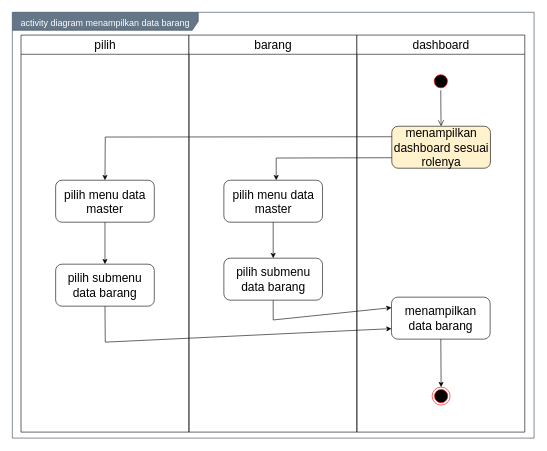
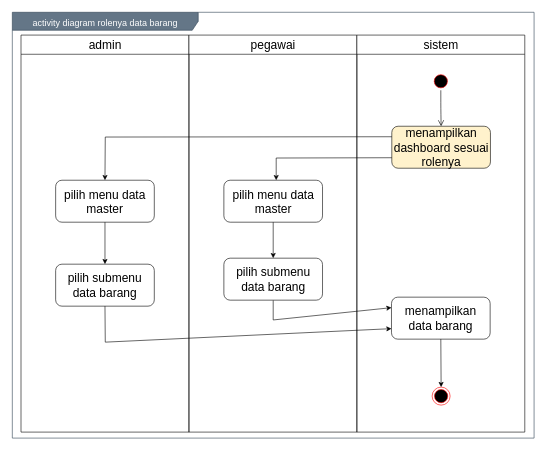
(105, 21) -> (105, 21)
(105, 45) -> (105, 45)
(273, 45) -> (273, 45)
(441, 45) -> (441, 45)
